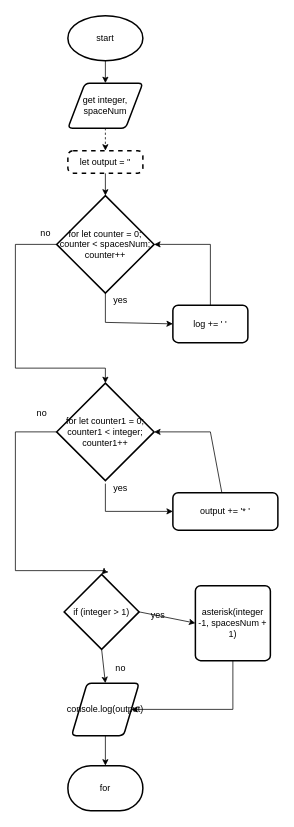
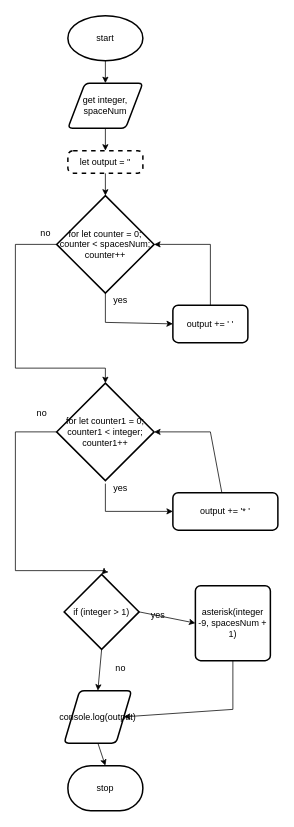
(105, 136) -> (105, 136)
(210, 324) -> (210, 324)
(233, 623) -> (233, 623)
(105, 709) -> (98, 717)
(105, 788) -> (105, 788)
